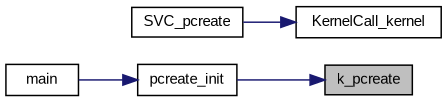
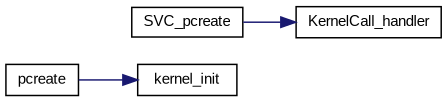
(369, 22) -> (369, 22)
(42, 80) -> (42, 80)
(187, 80) -> (187, 80)
(369, 80) -> none
